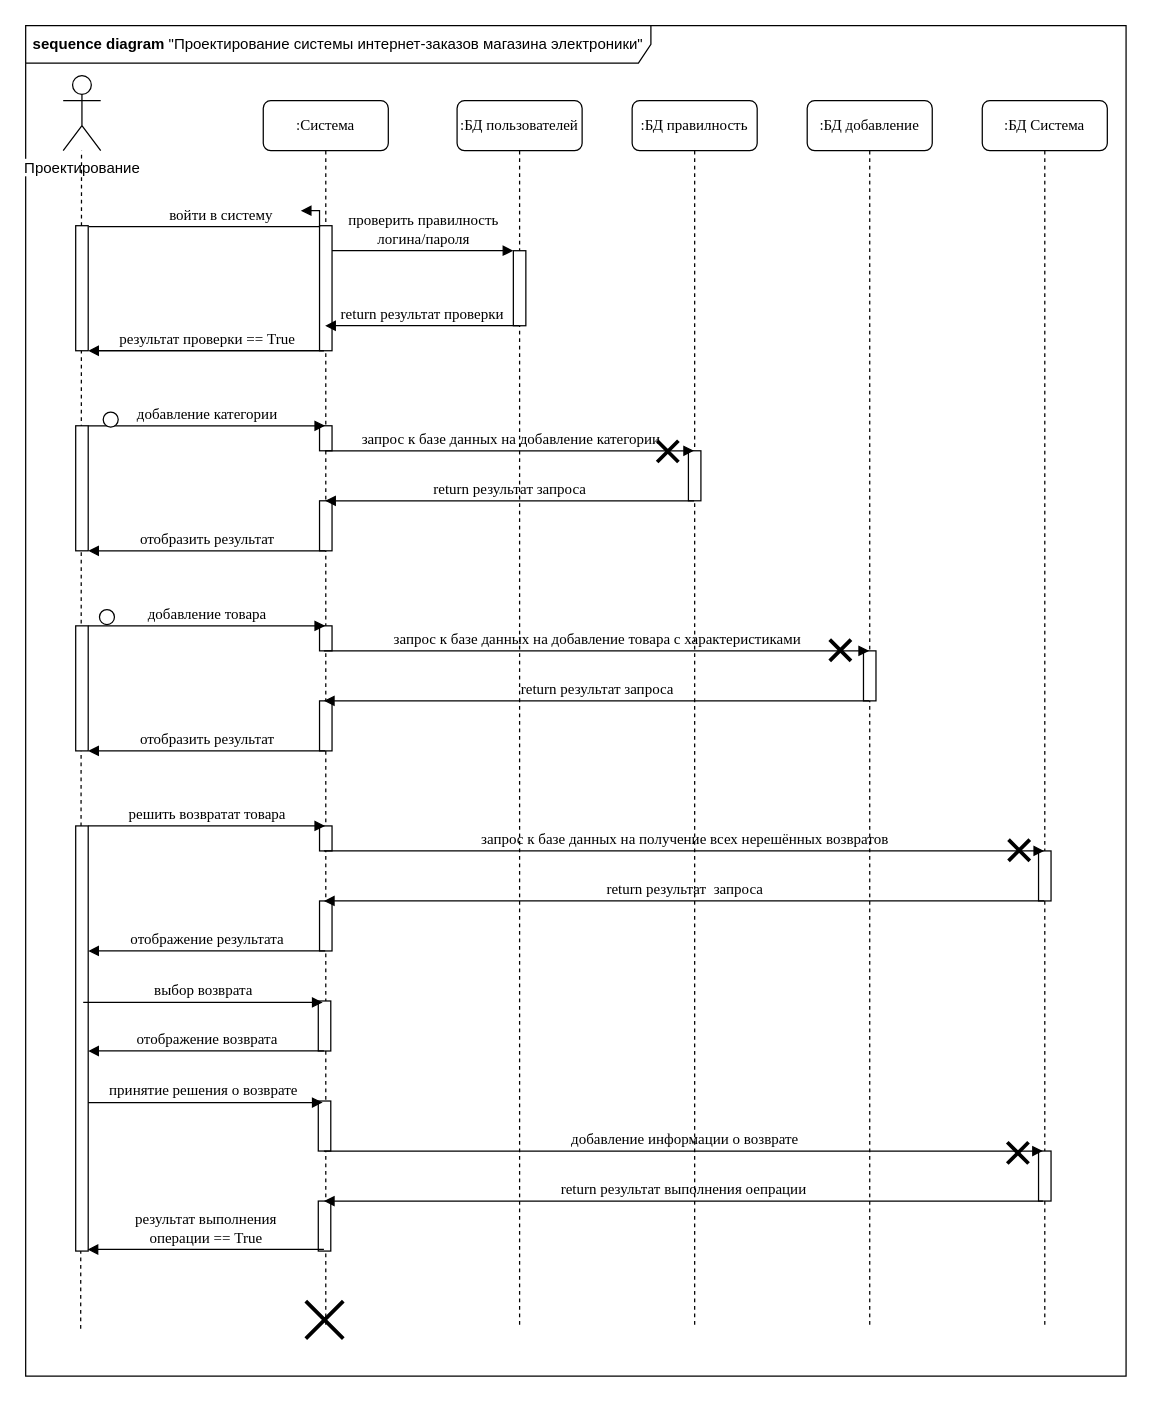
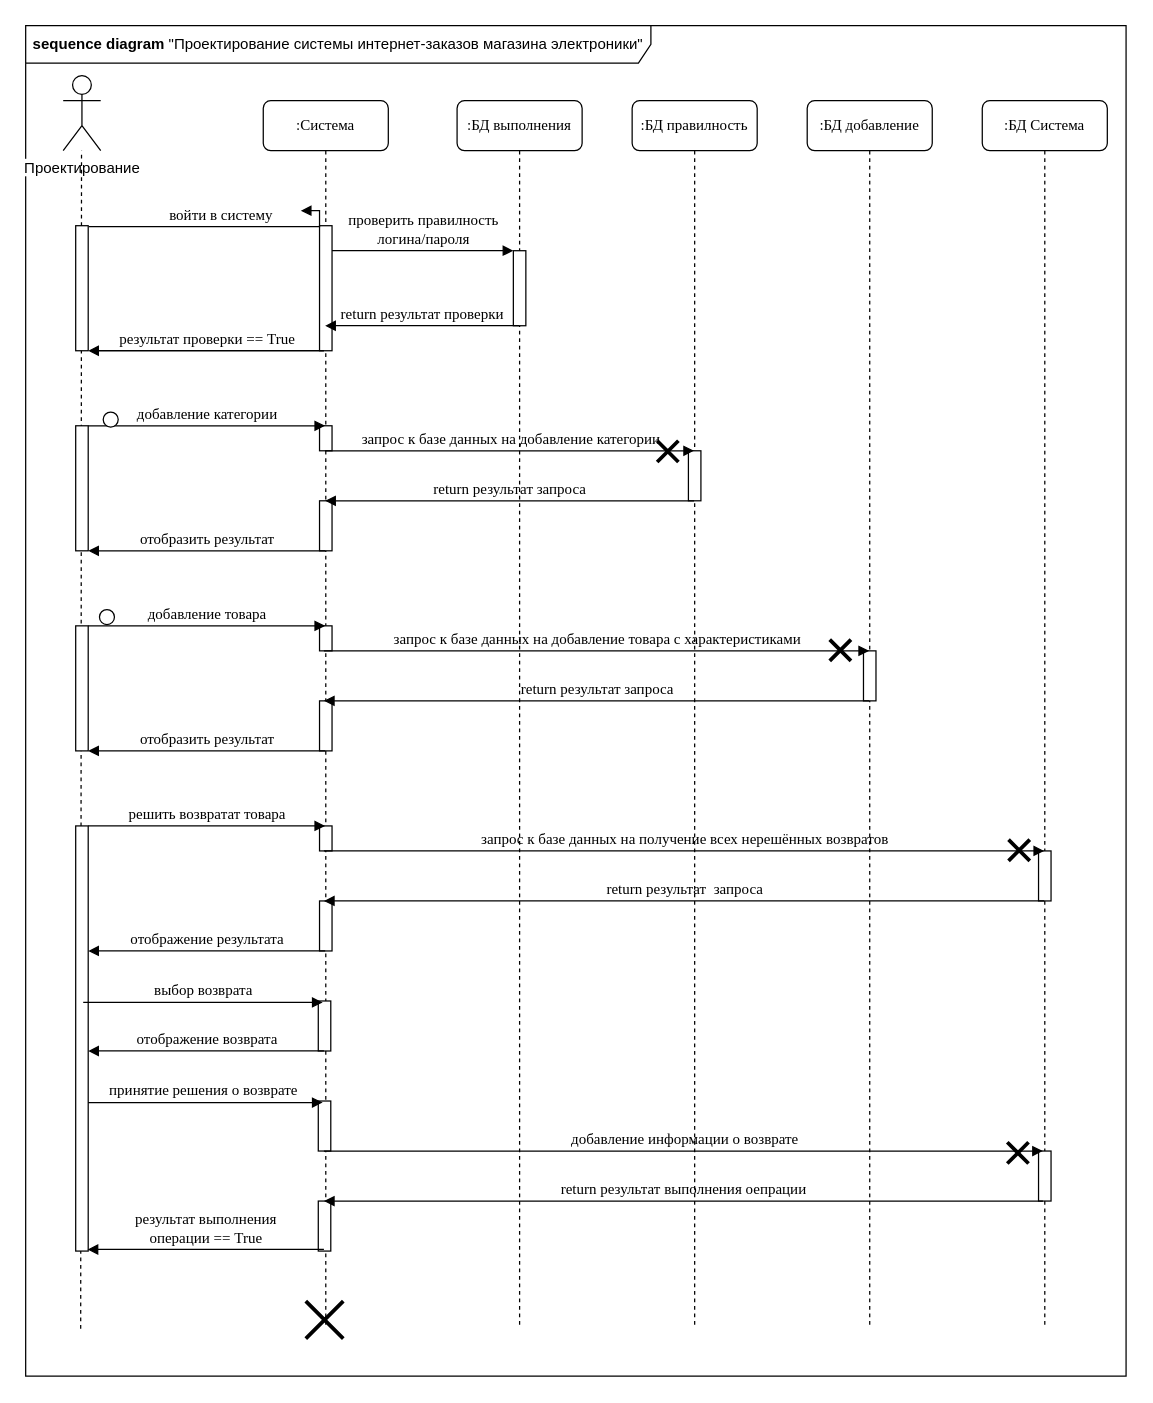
(519, 126) -> (519, 126)
